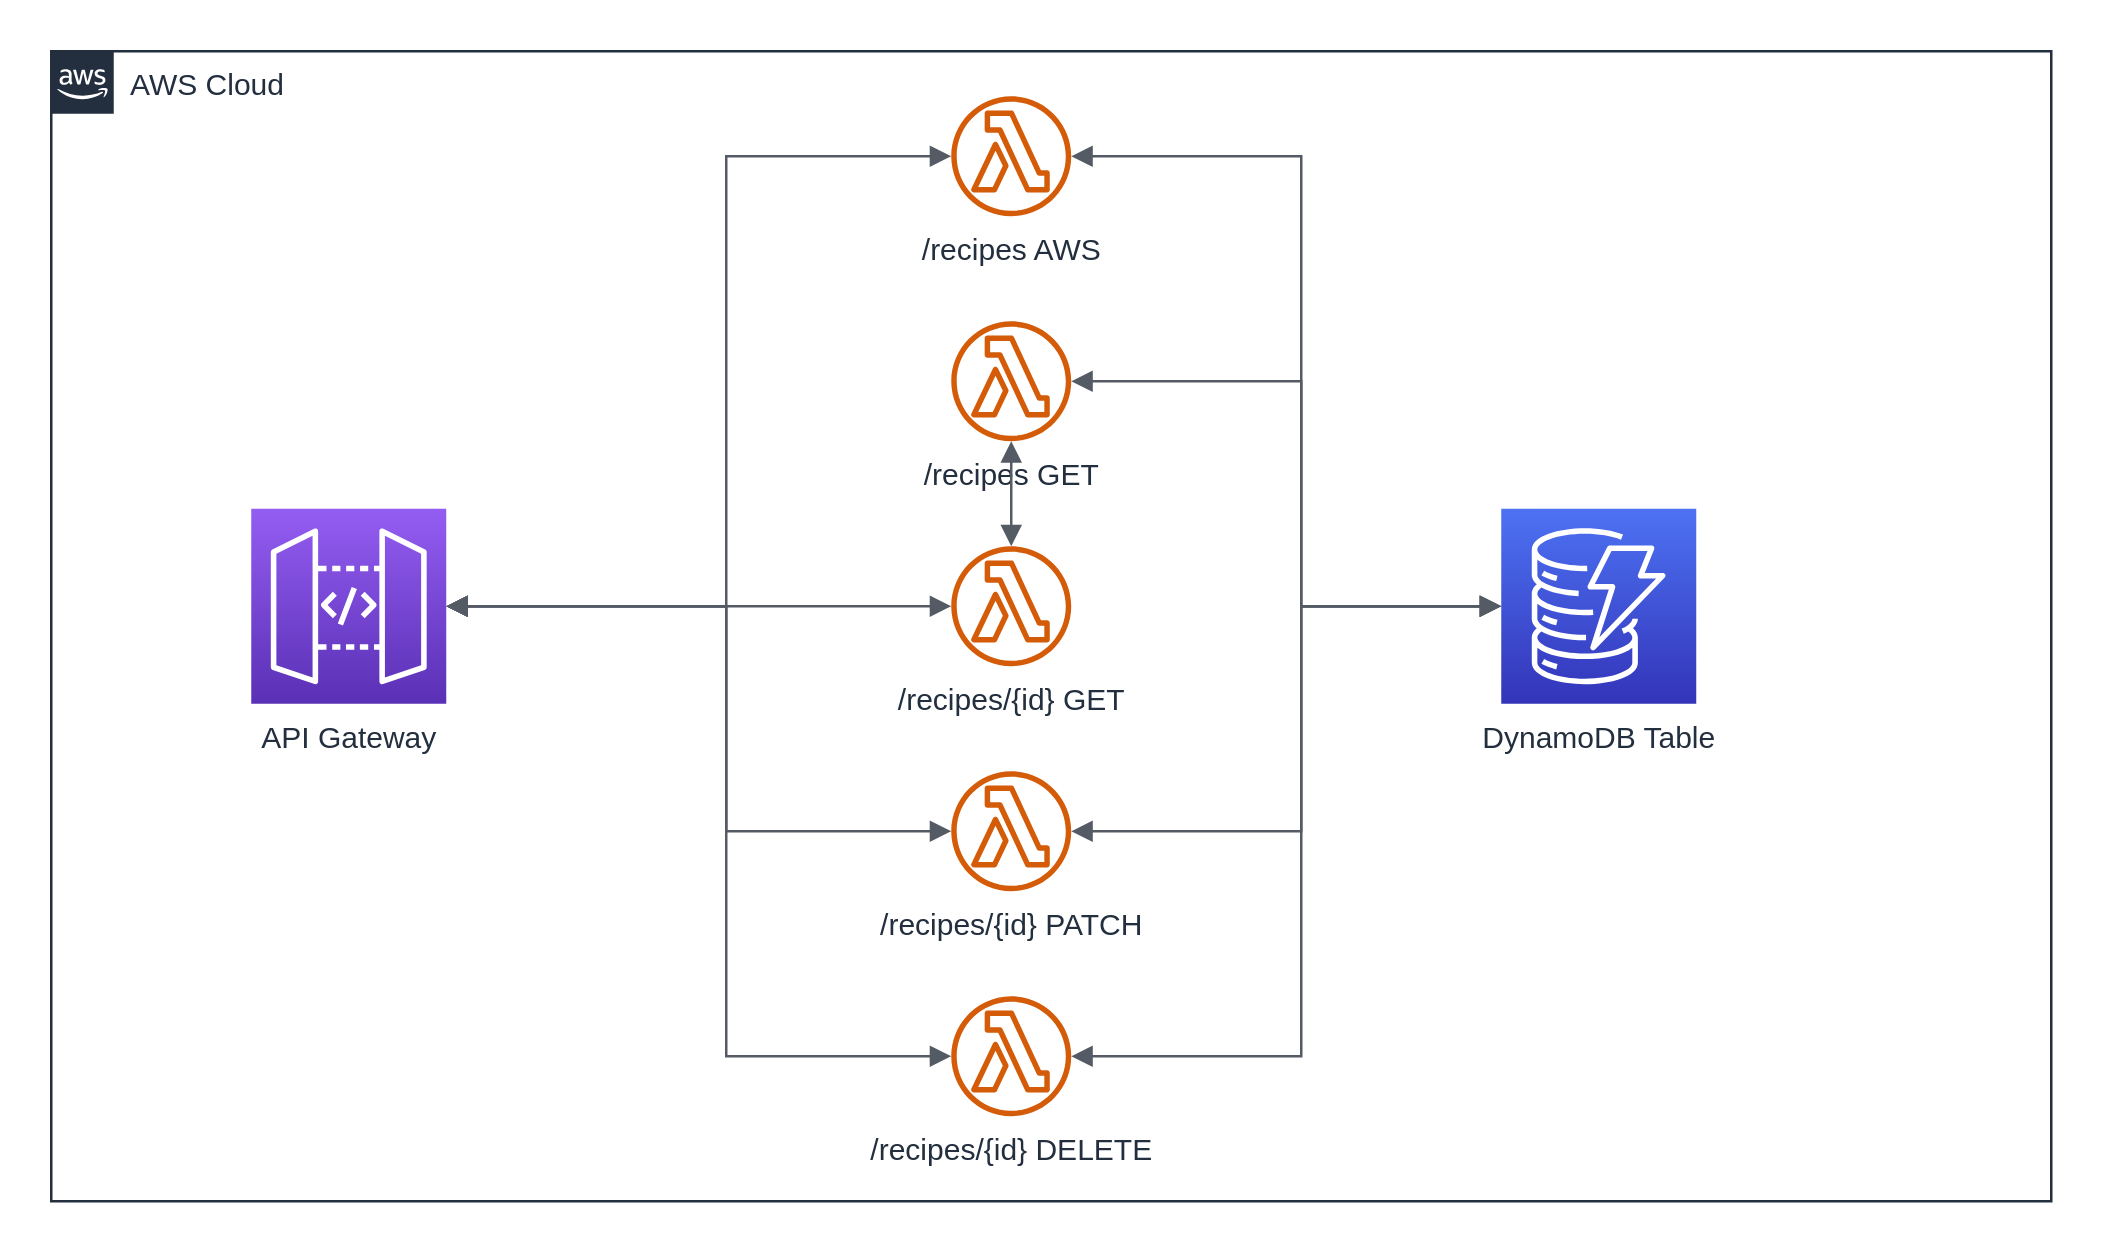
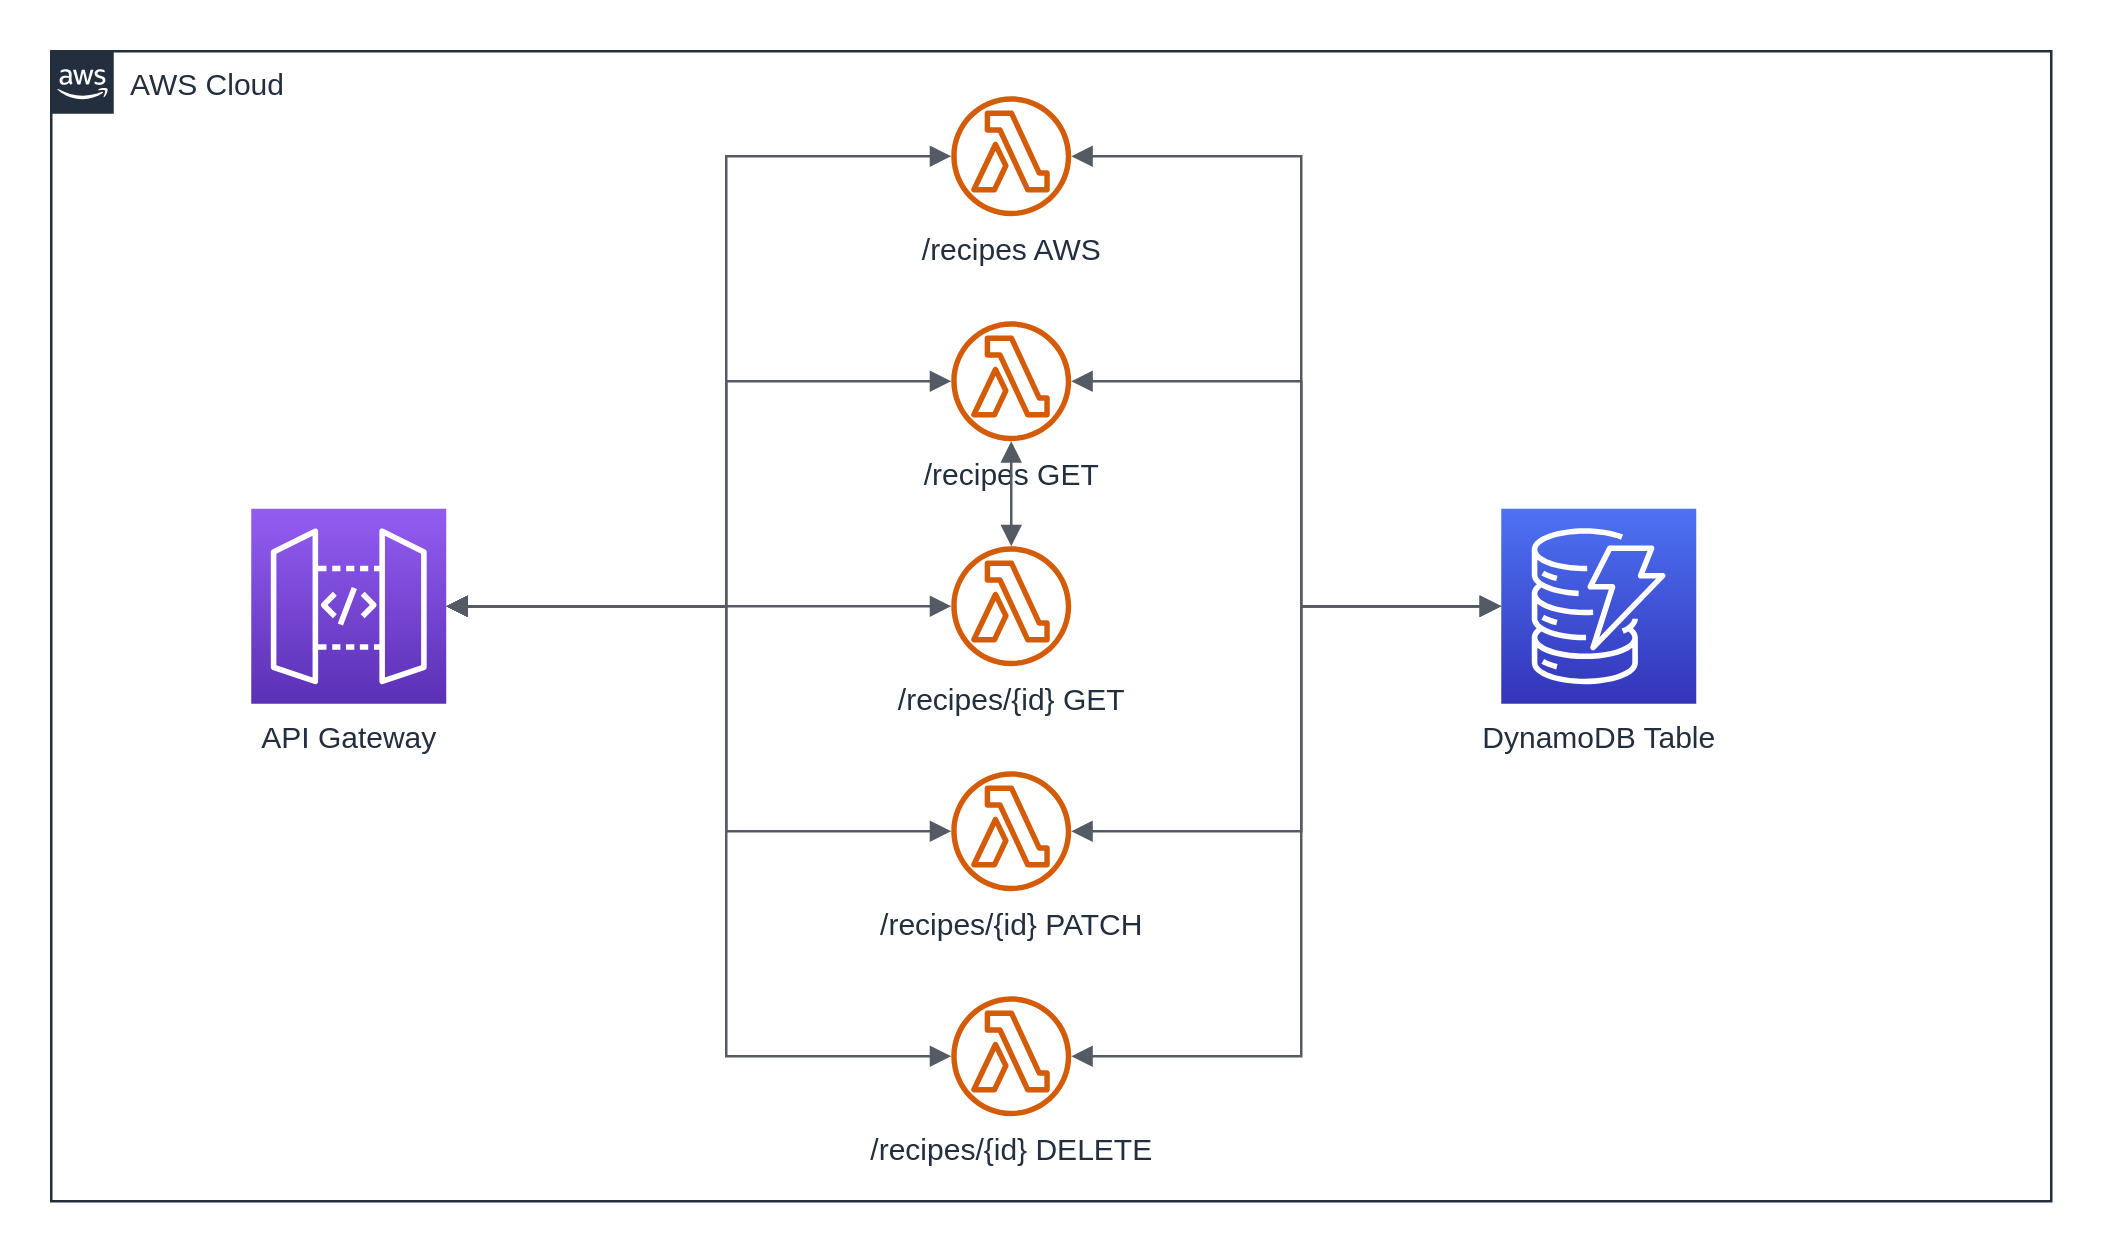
none -> (831, 381)
